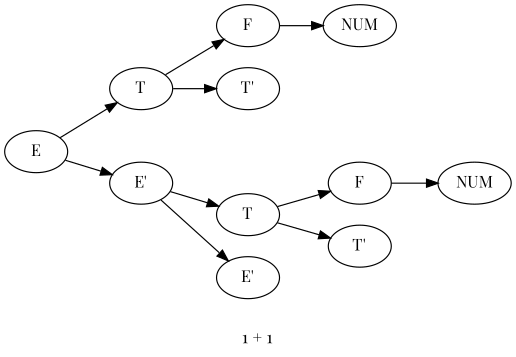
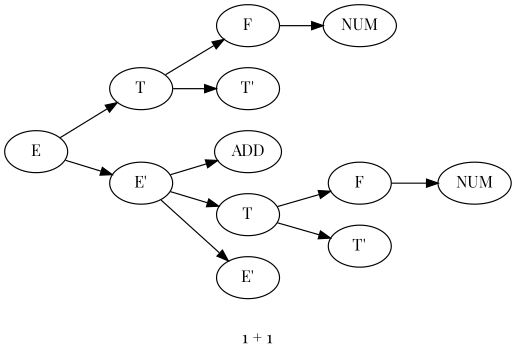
none -> (248, 152)
